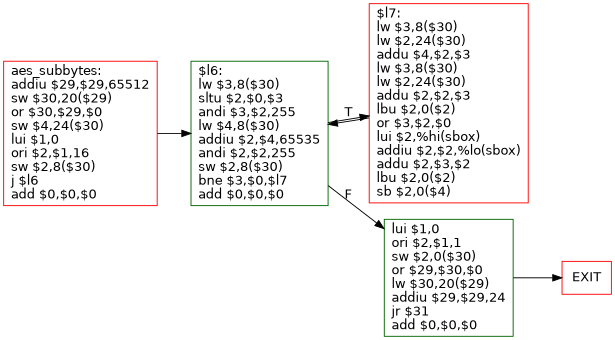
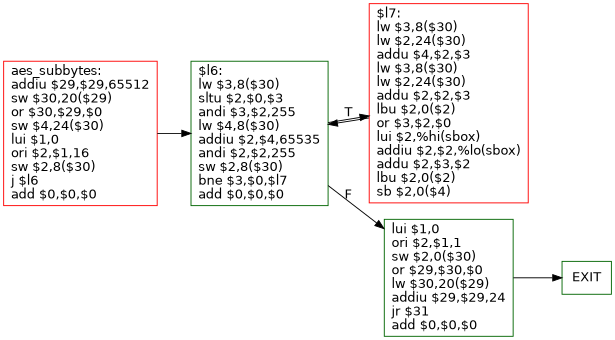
(587, 278) -> (587, 278)
